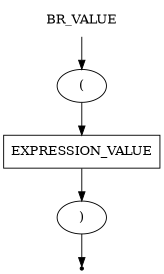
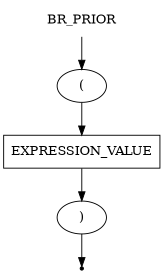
(82, 20) -> (82, 20)
